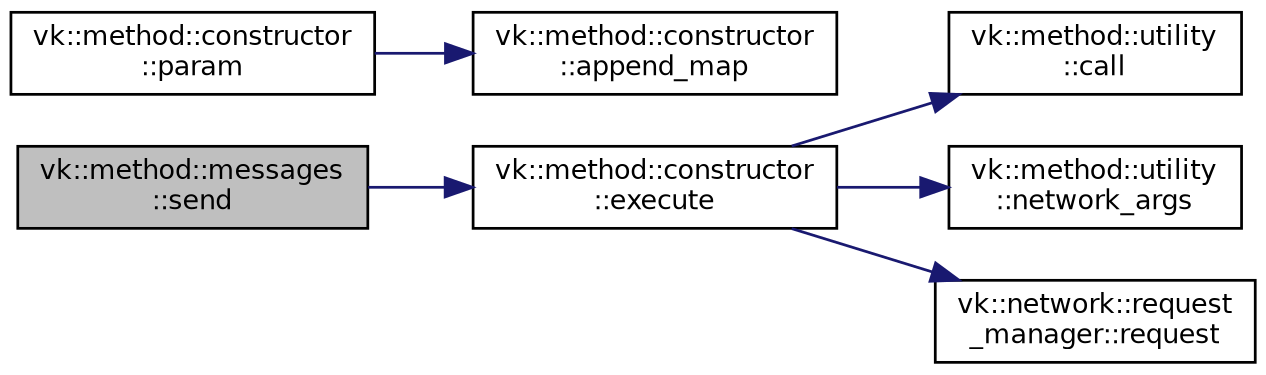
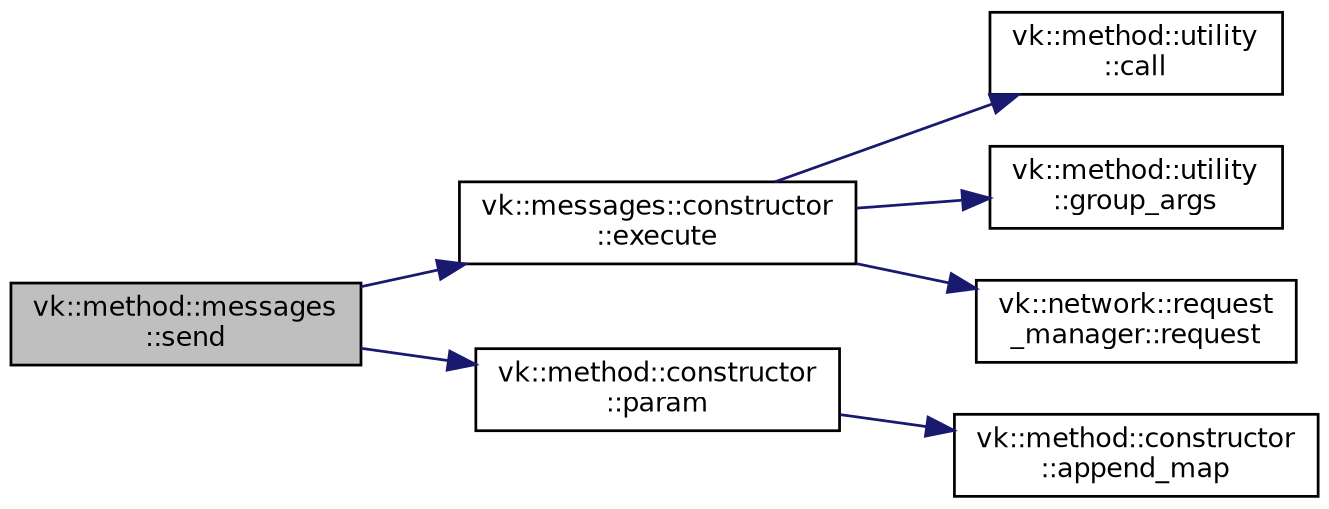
(655, 187) -> (658, 223)
(1095, 187) -> (1136, 187)
none -> (404, 354)
